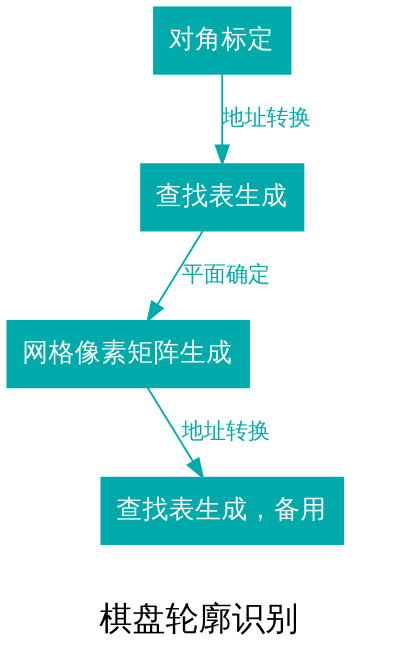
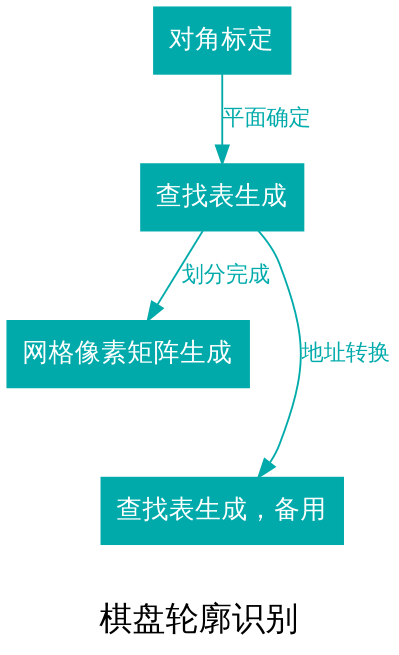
(267, 119) -> (267, 119)
(227, 276) -> (227, 276)
(170, 425) -> (300, 345)
